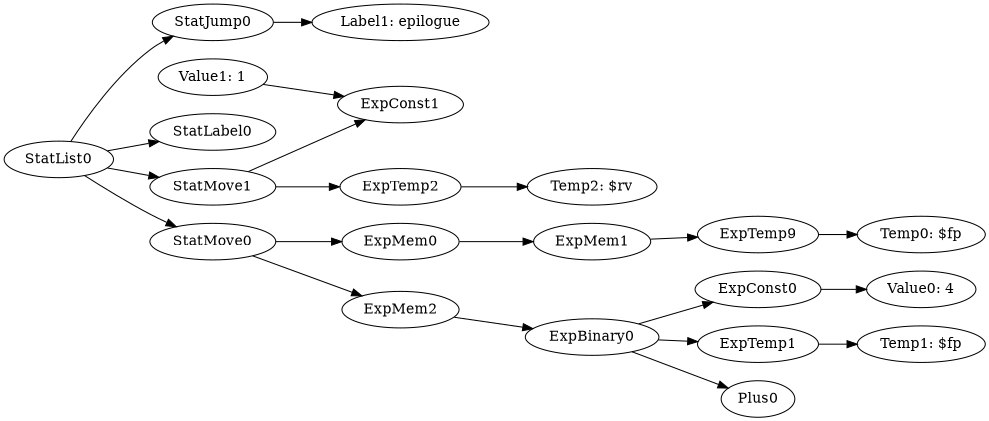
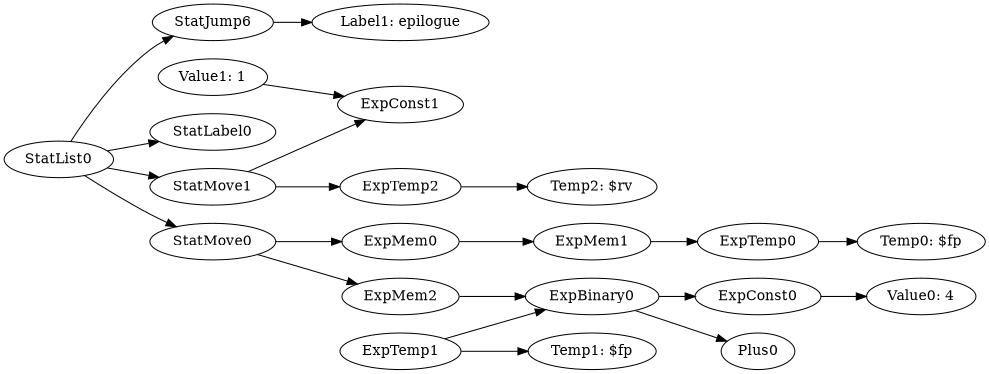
(213, 22) -> (213, 22)
(758, 235) -> (758, 242)
(673, 341) -> (490, 326)
